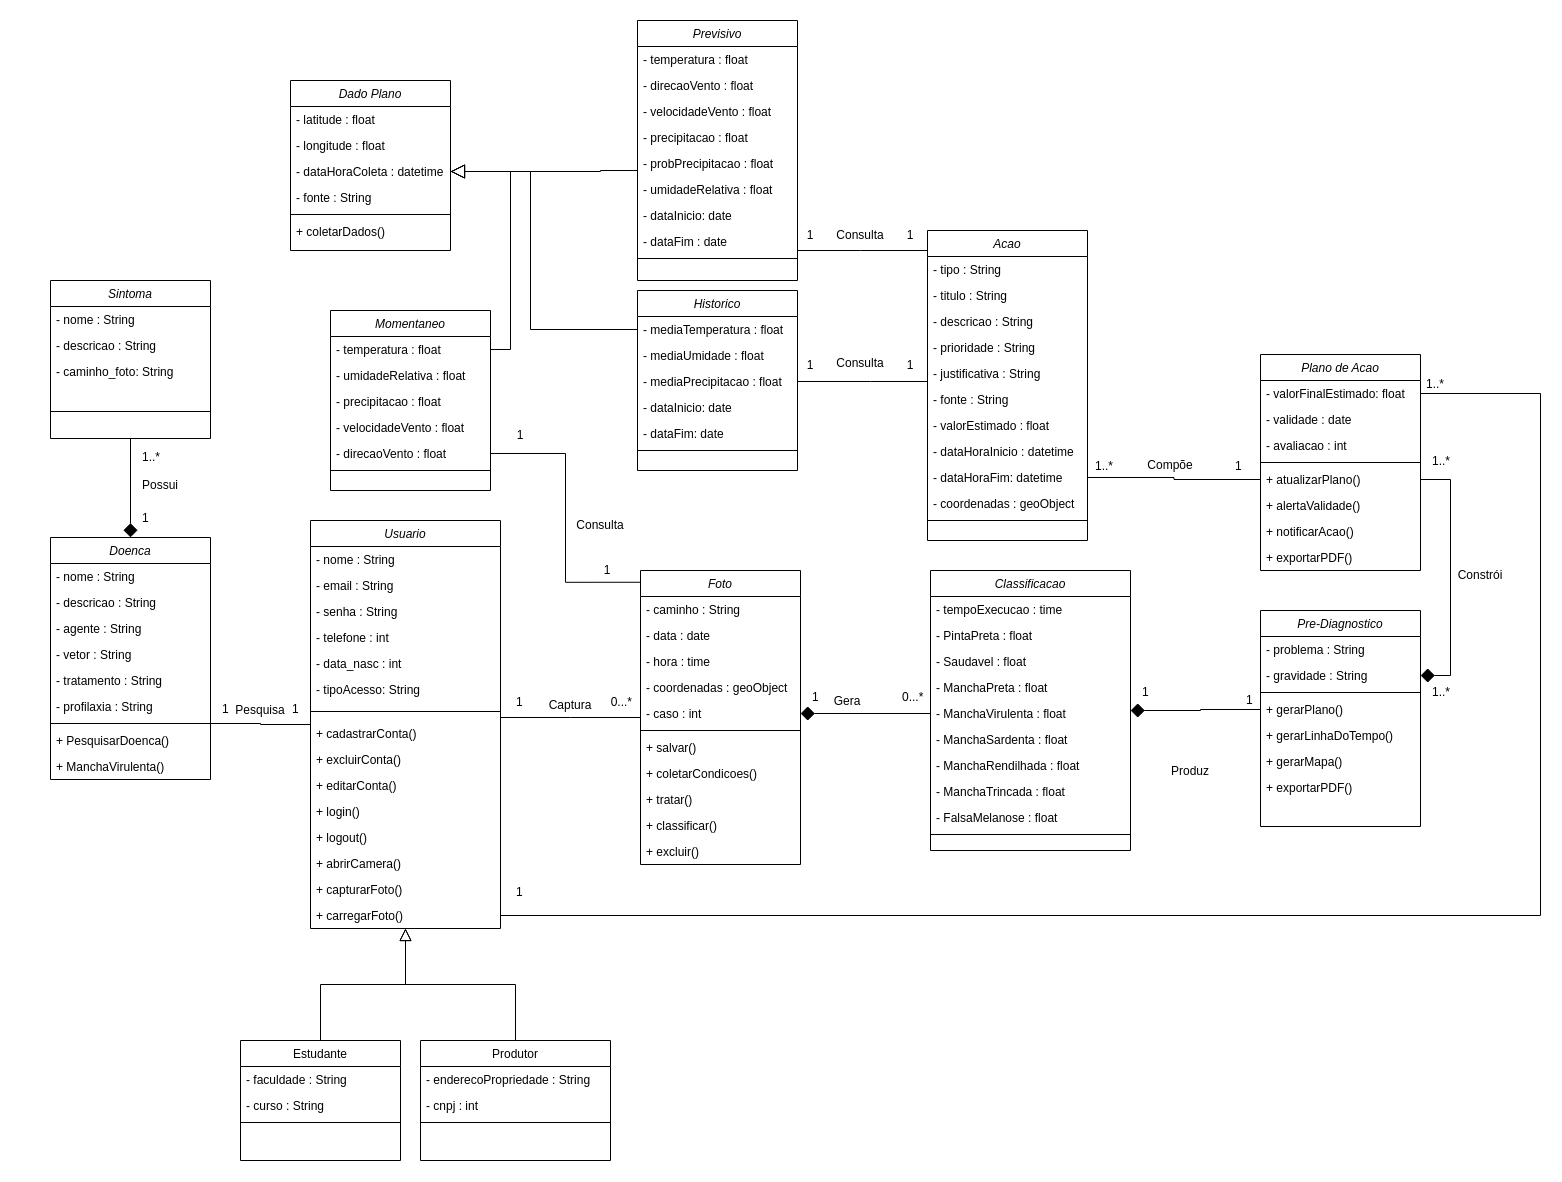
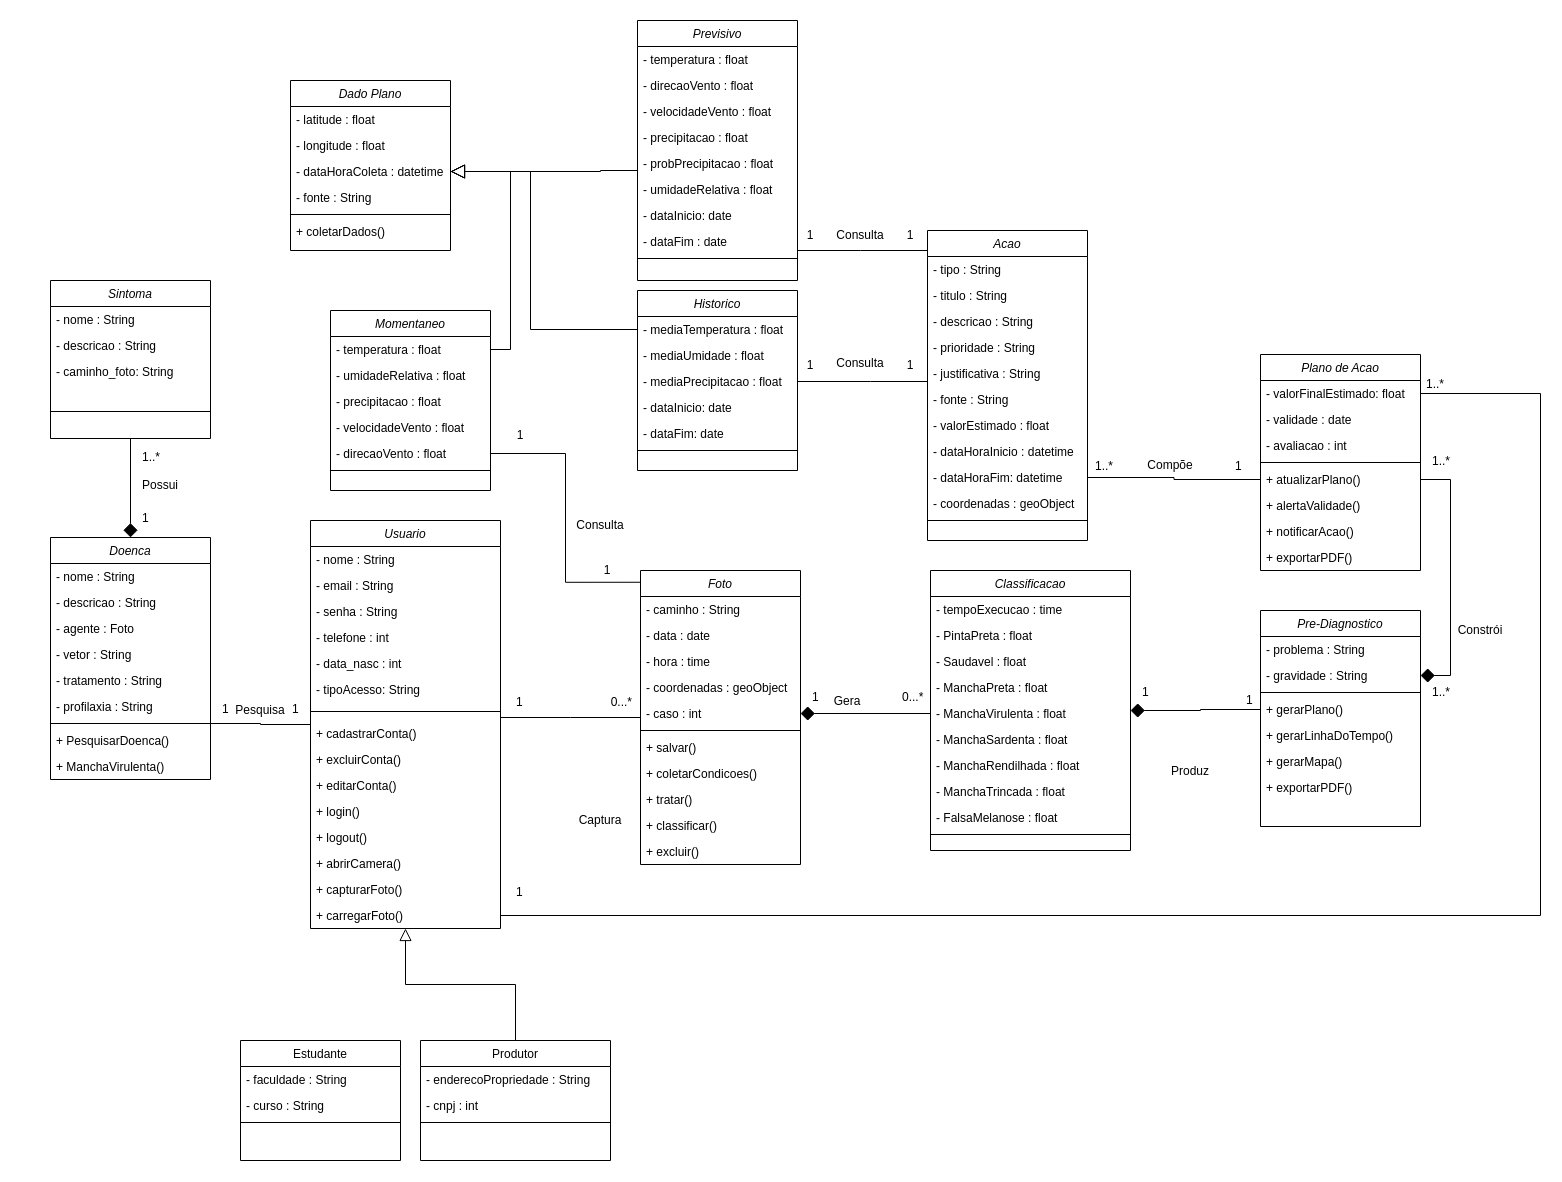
(1481, 576) -> (1481, 631)
(105, 629) -> (100, 629)
(571, 706) -> (601, 821)
(334, 985) -> none
